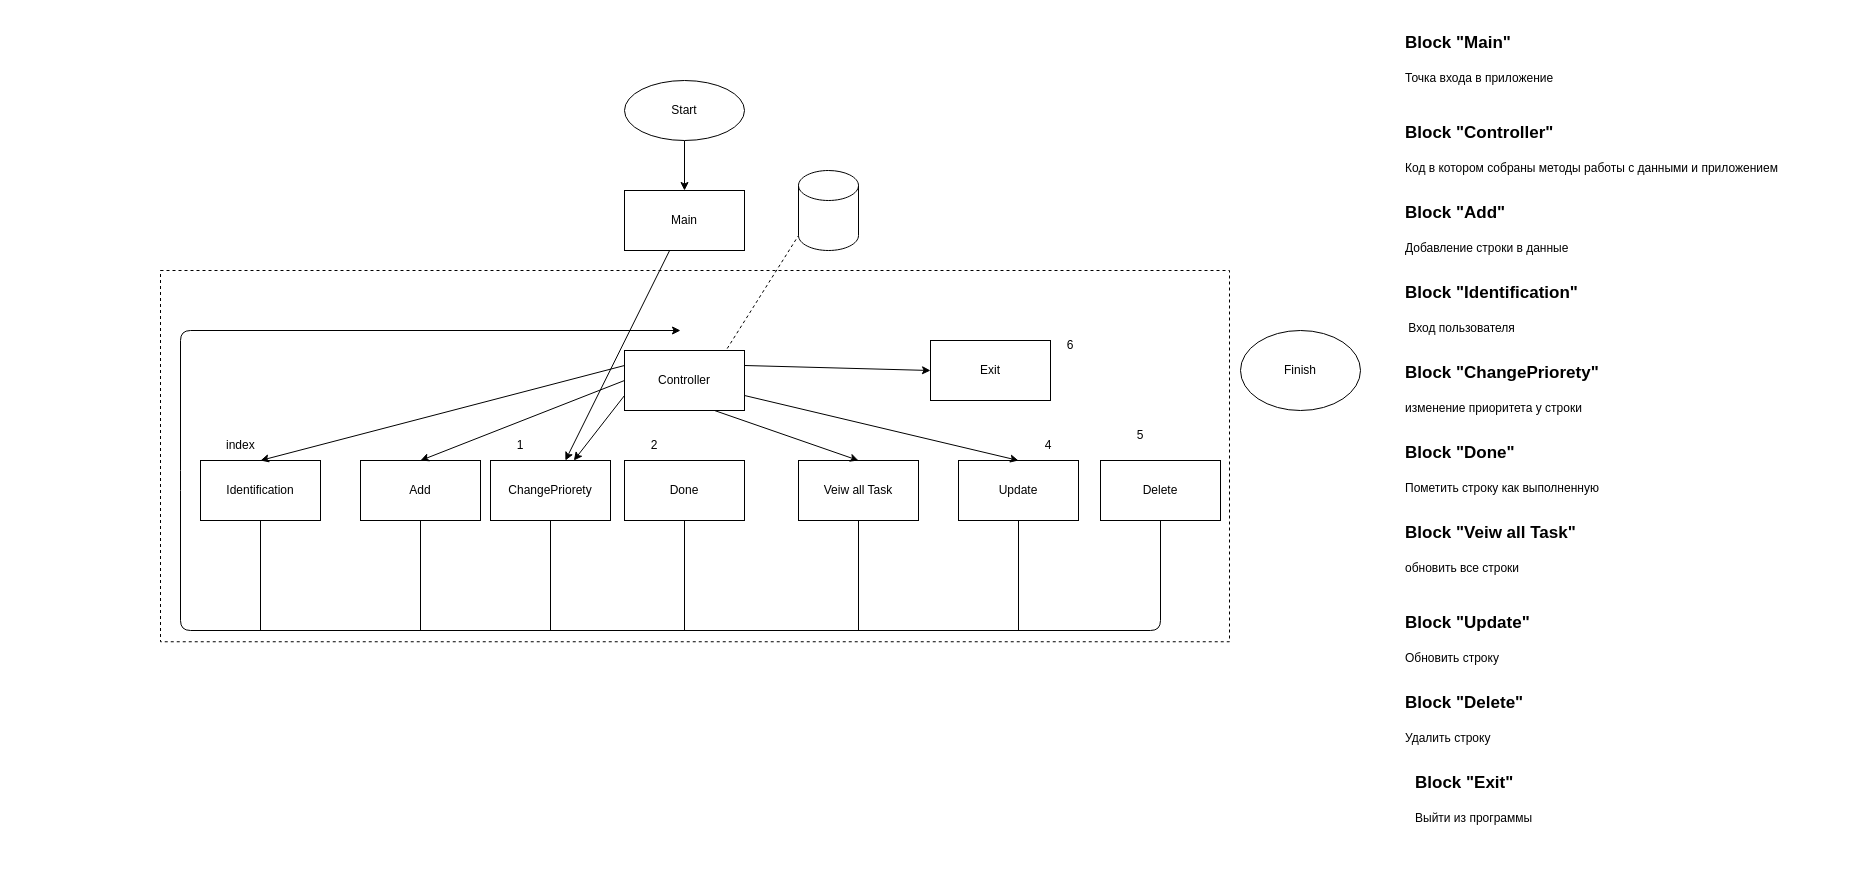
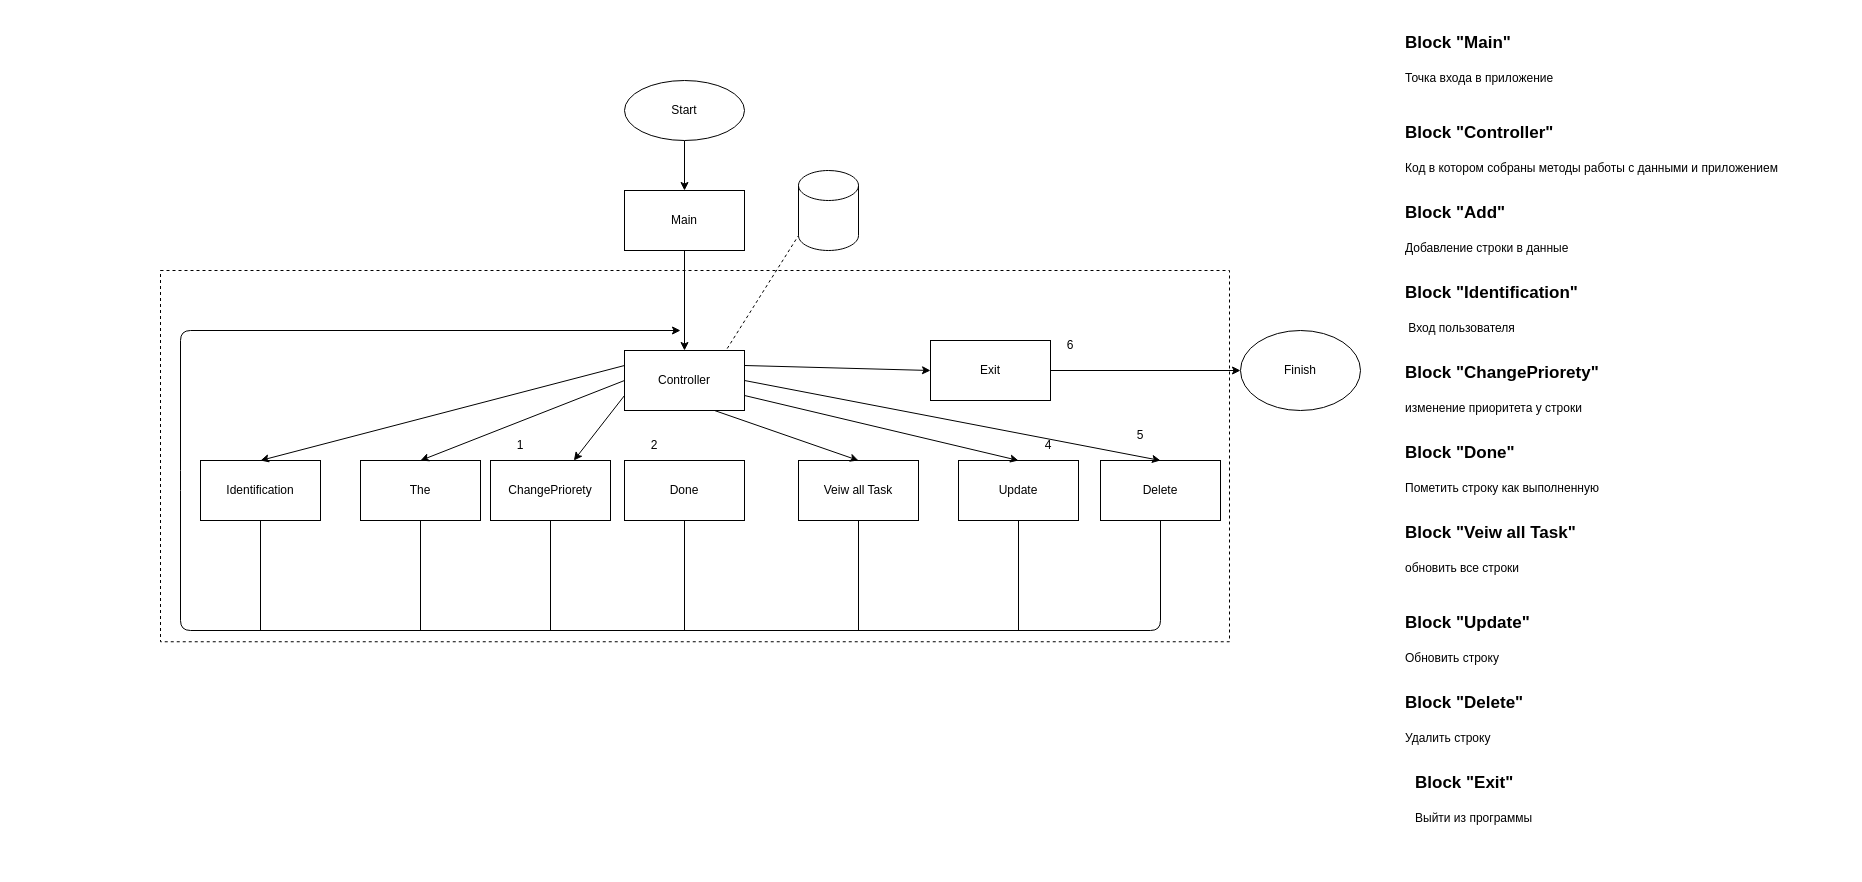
(619, 353) -> (685, 297)
none -> (1142, 371)
none -> (949, 420)
(243, 446) -> none
(421, 491) -> (421, 491)
